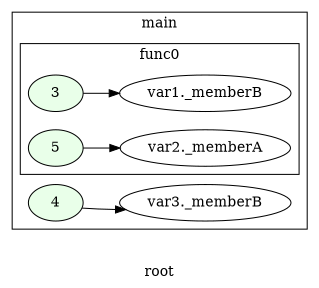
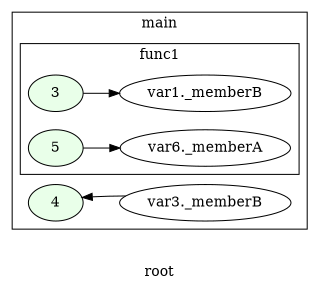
(160, 55) -> (160, 55)
(205, 148) -> (205, 148)
(99, 209) -> (109, 196)
